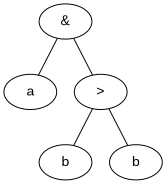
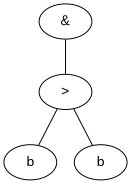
(30, 92) -> none
